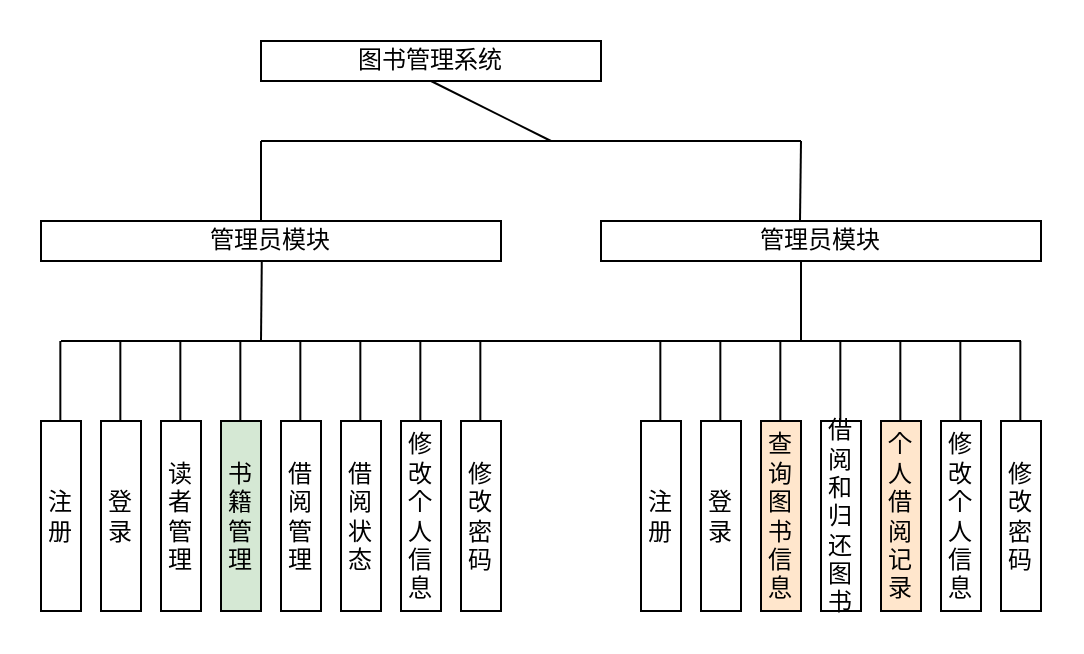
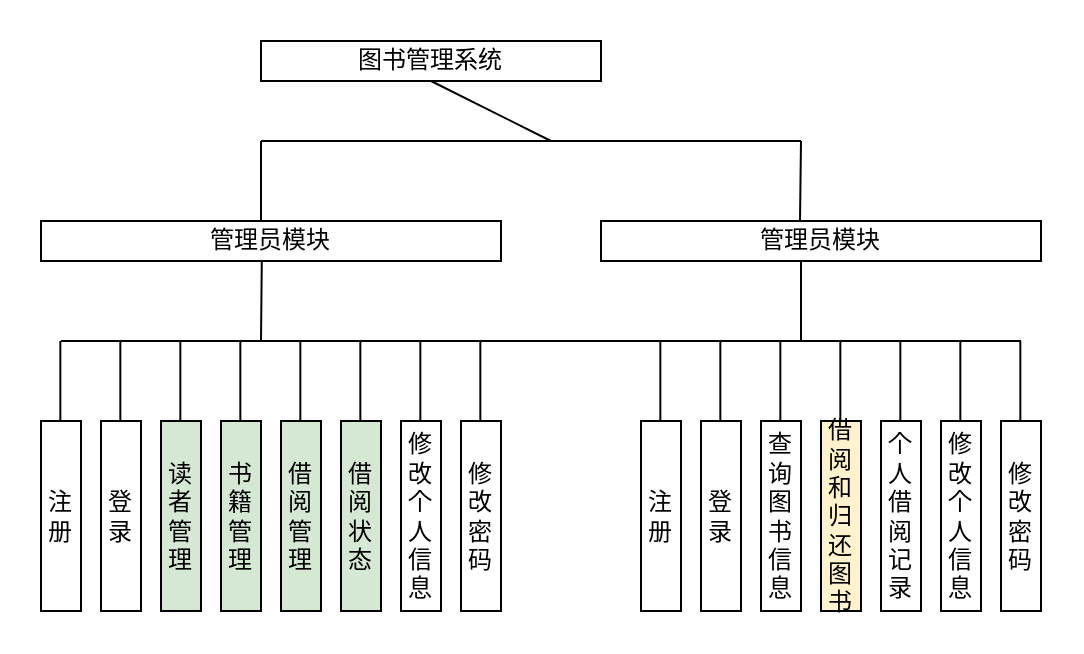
(181, 516) -> (181, 516)
(301, 516) -> (301, 516)
(361, 516) -> (361, 516)
(781, 516) -> (781, 516)
(841, 516) -> (841, 516)
(901, 516) -> (901, 516)
